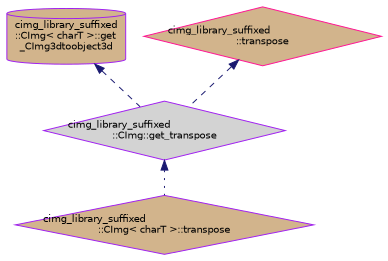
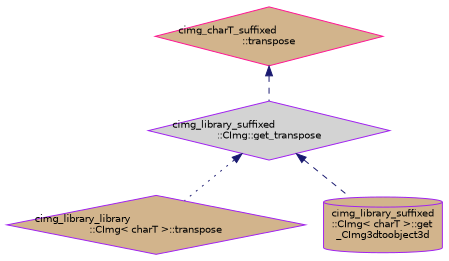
(263, 36) -> (269, 36)
(121, 89) -> (327, 179)
(164, 225) -> (156, 225)
